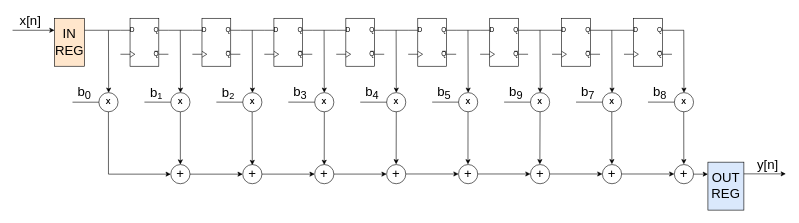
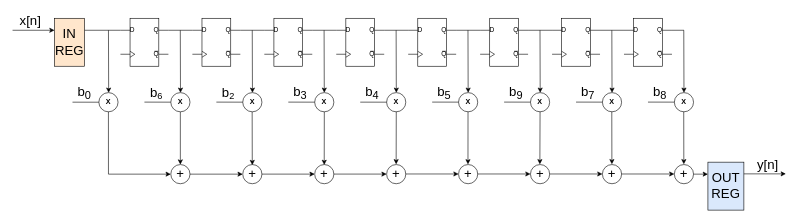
(156, 93) -> (156, 93)
